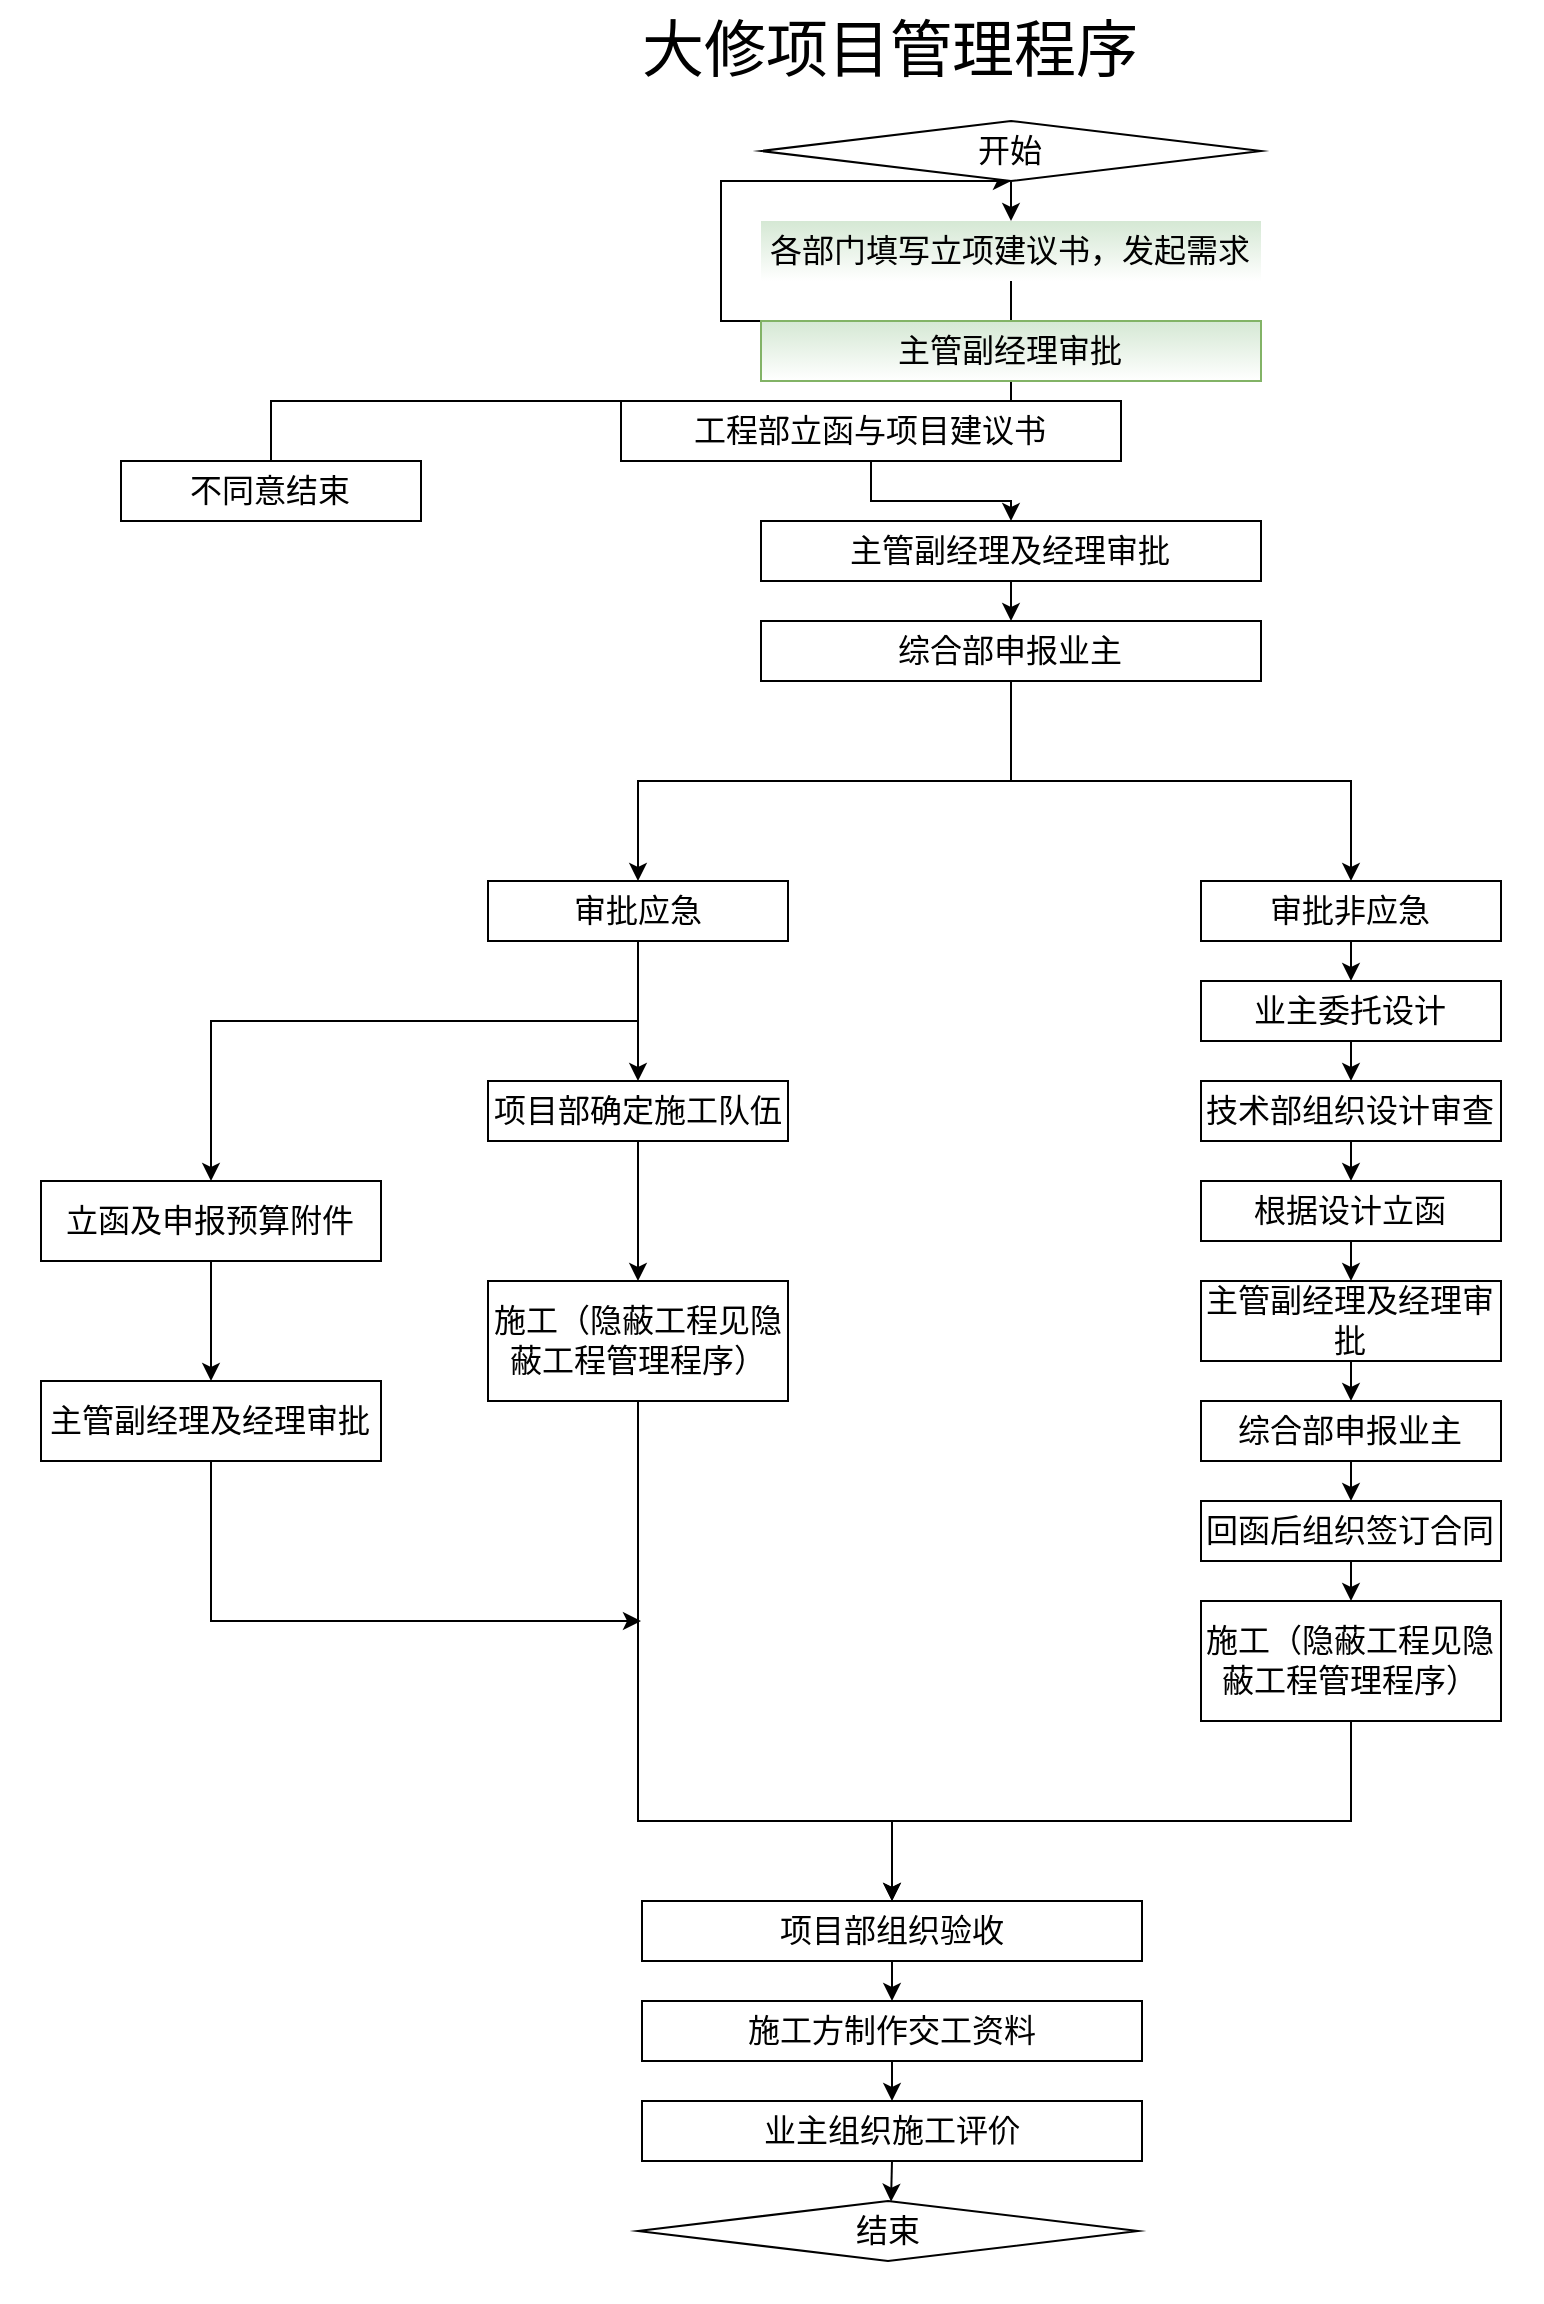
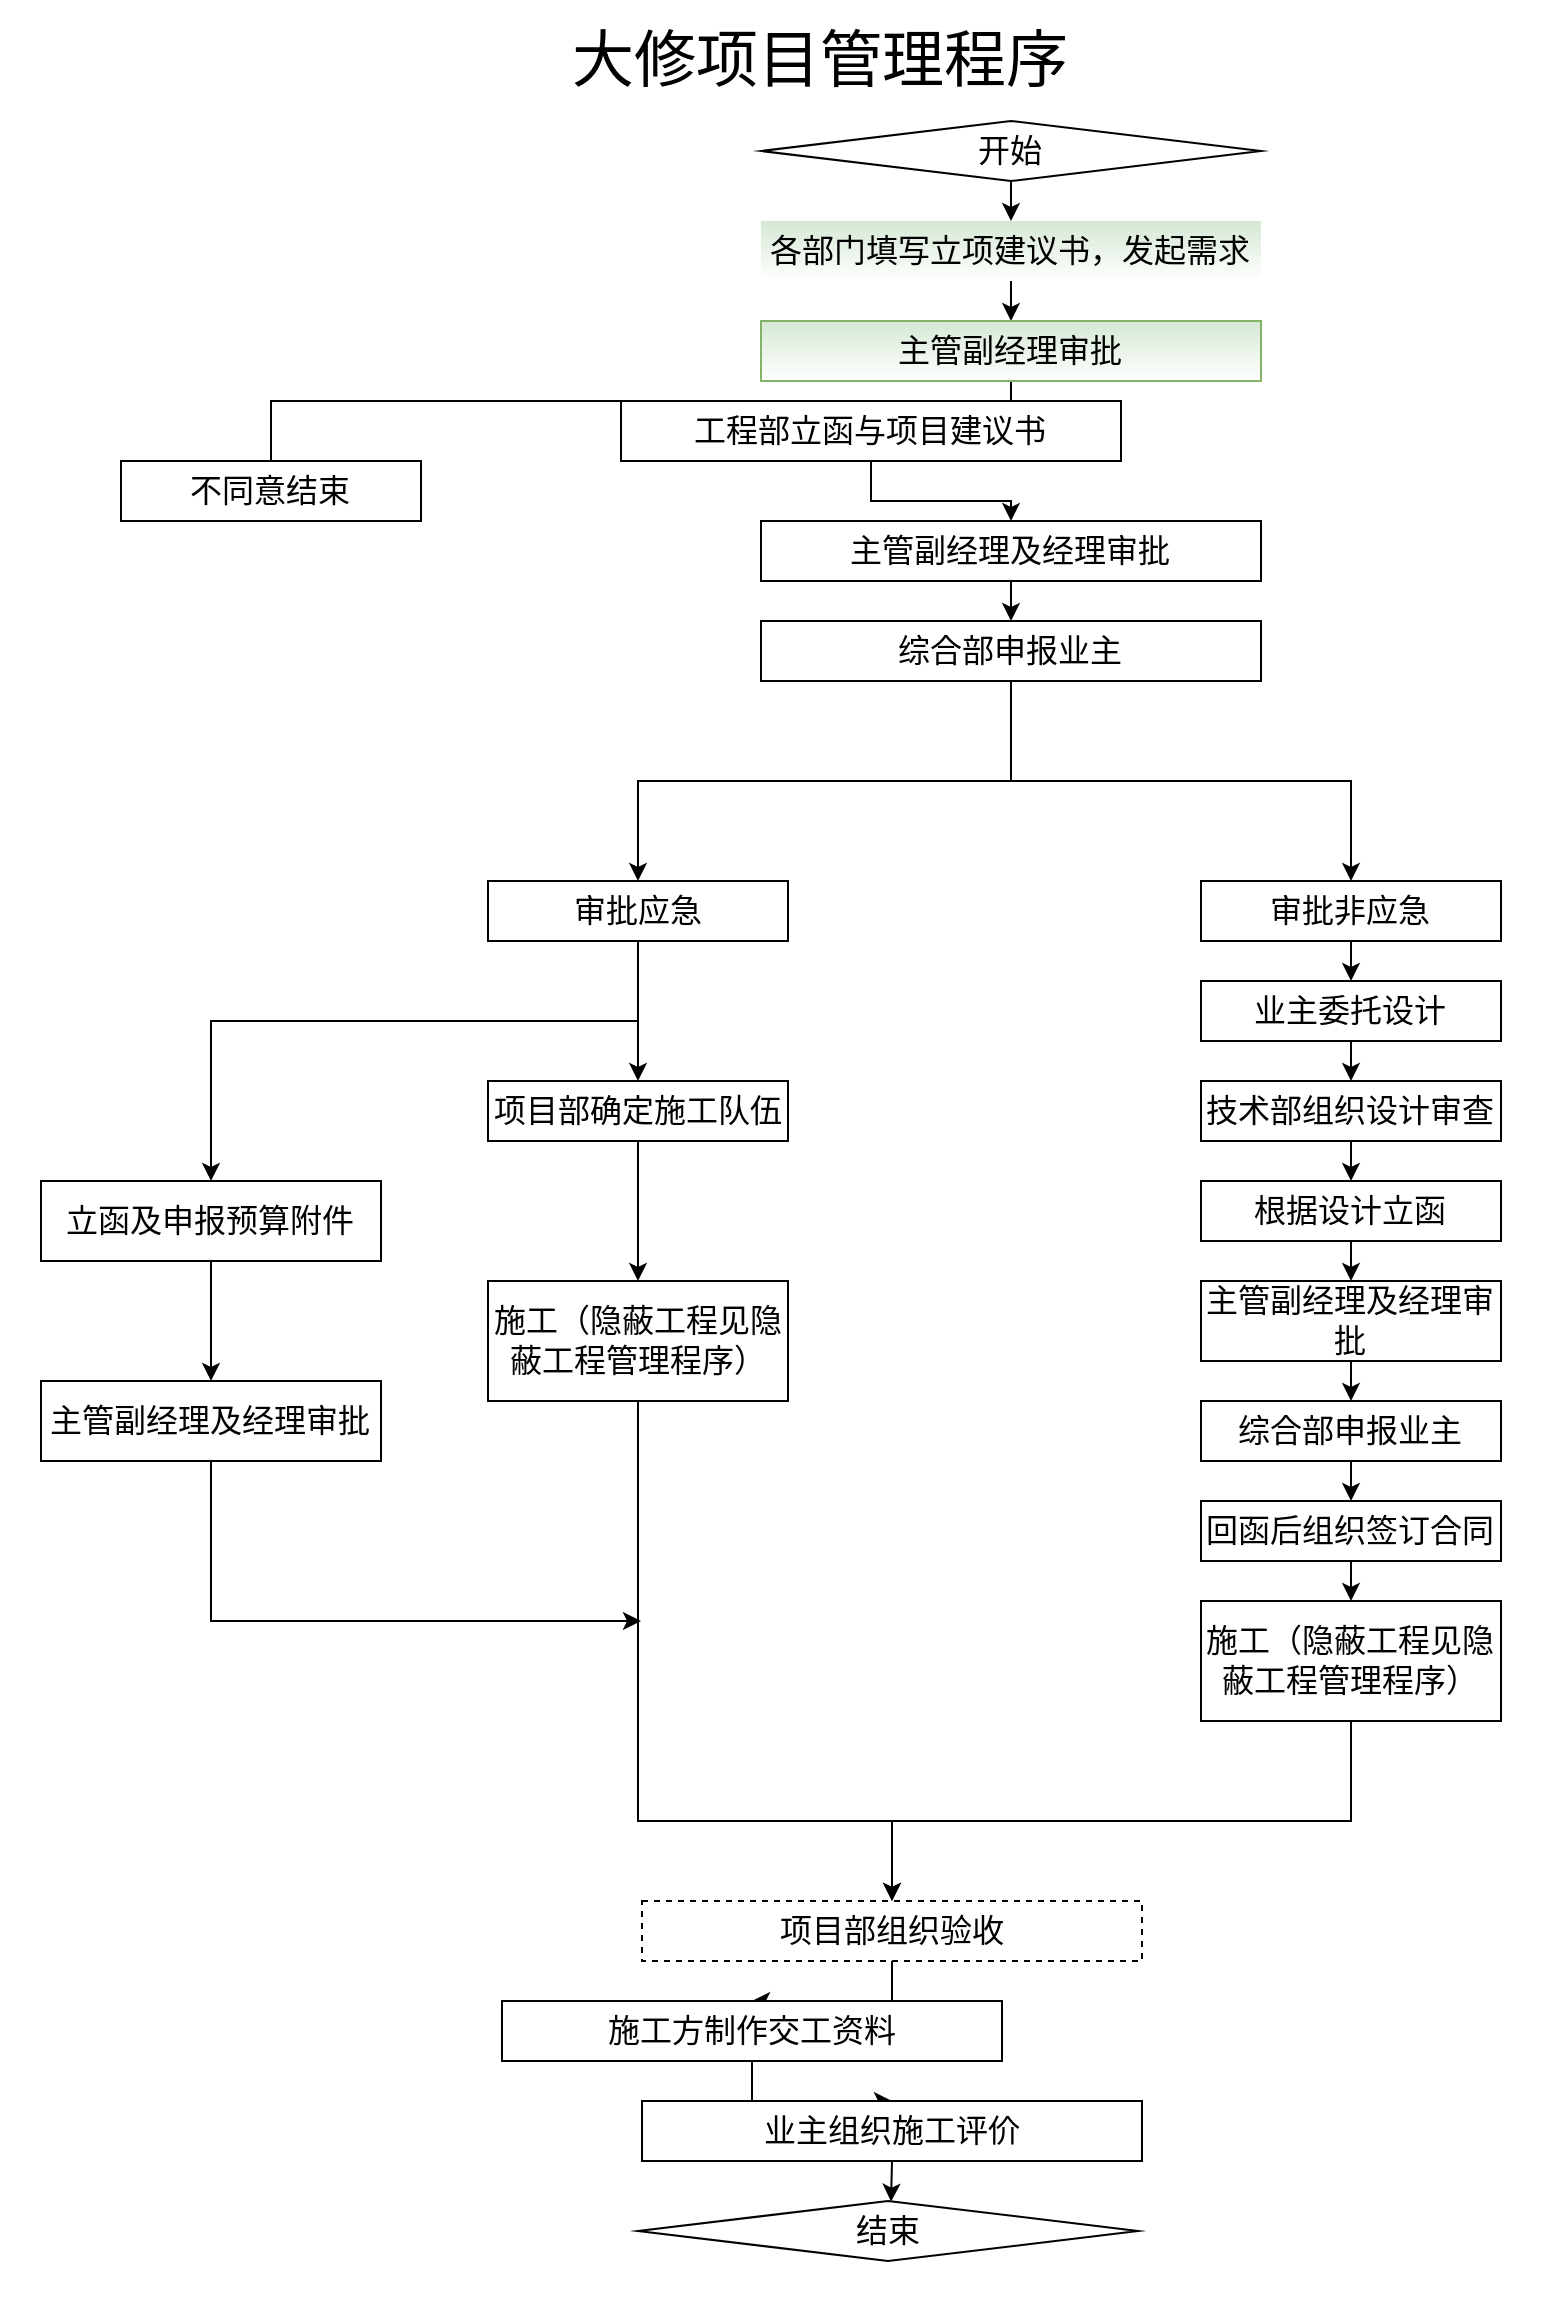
(891, 51) -> (821, 61)
(769, 181) -> (1011, 306)
(892, 1931) -> (892, 1931)
(892, 2031) -> (752, 2031)
